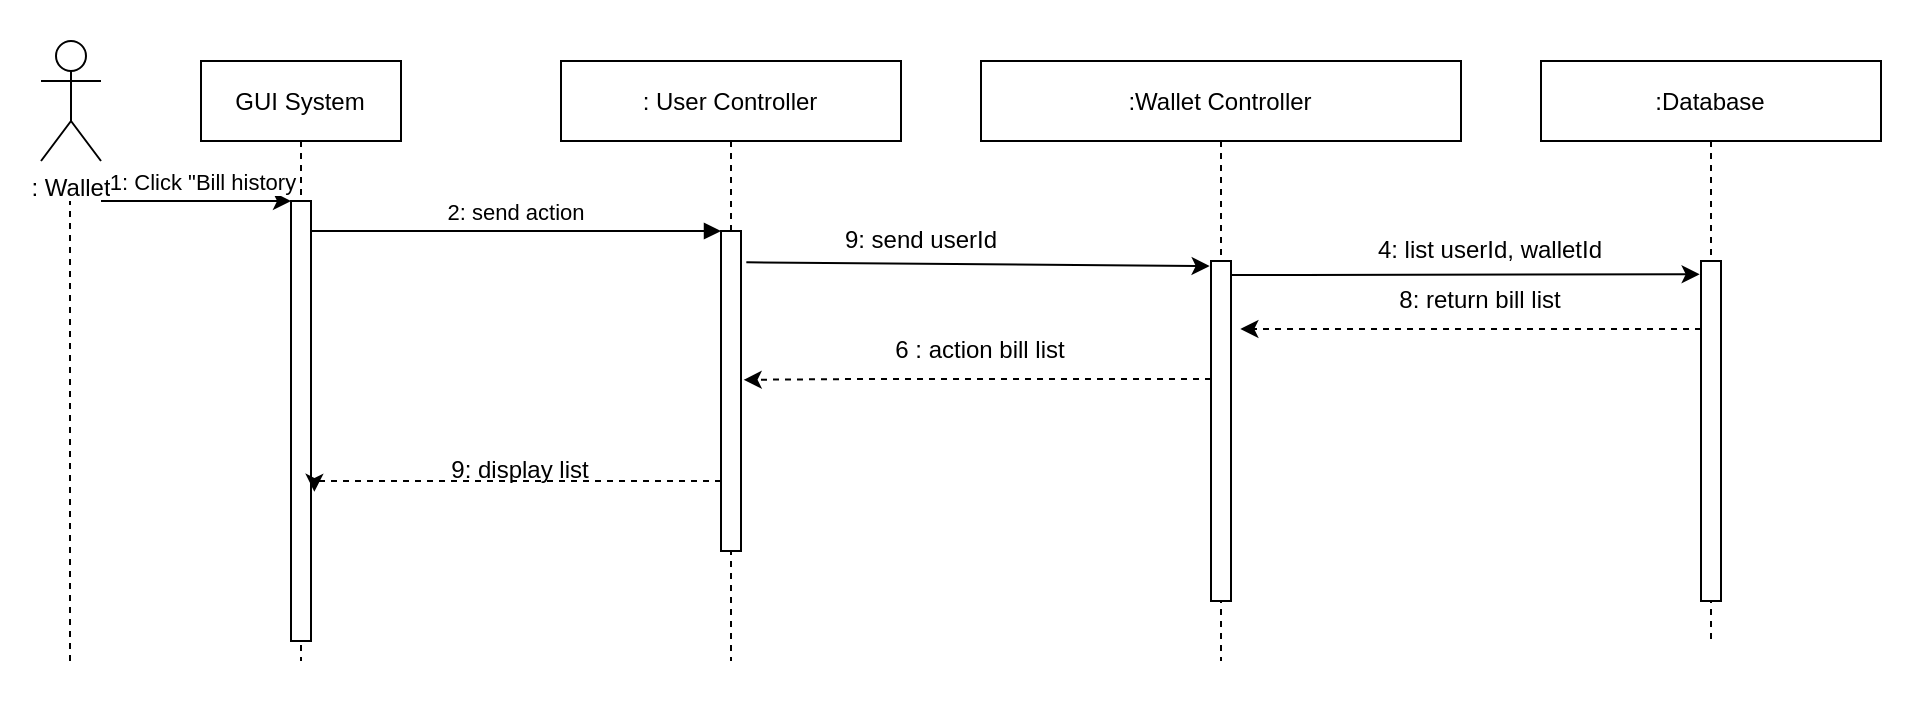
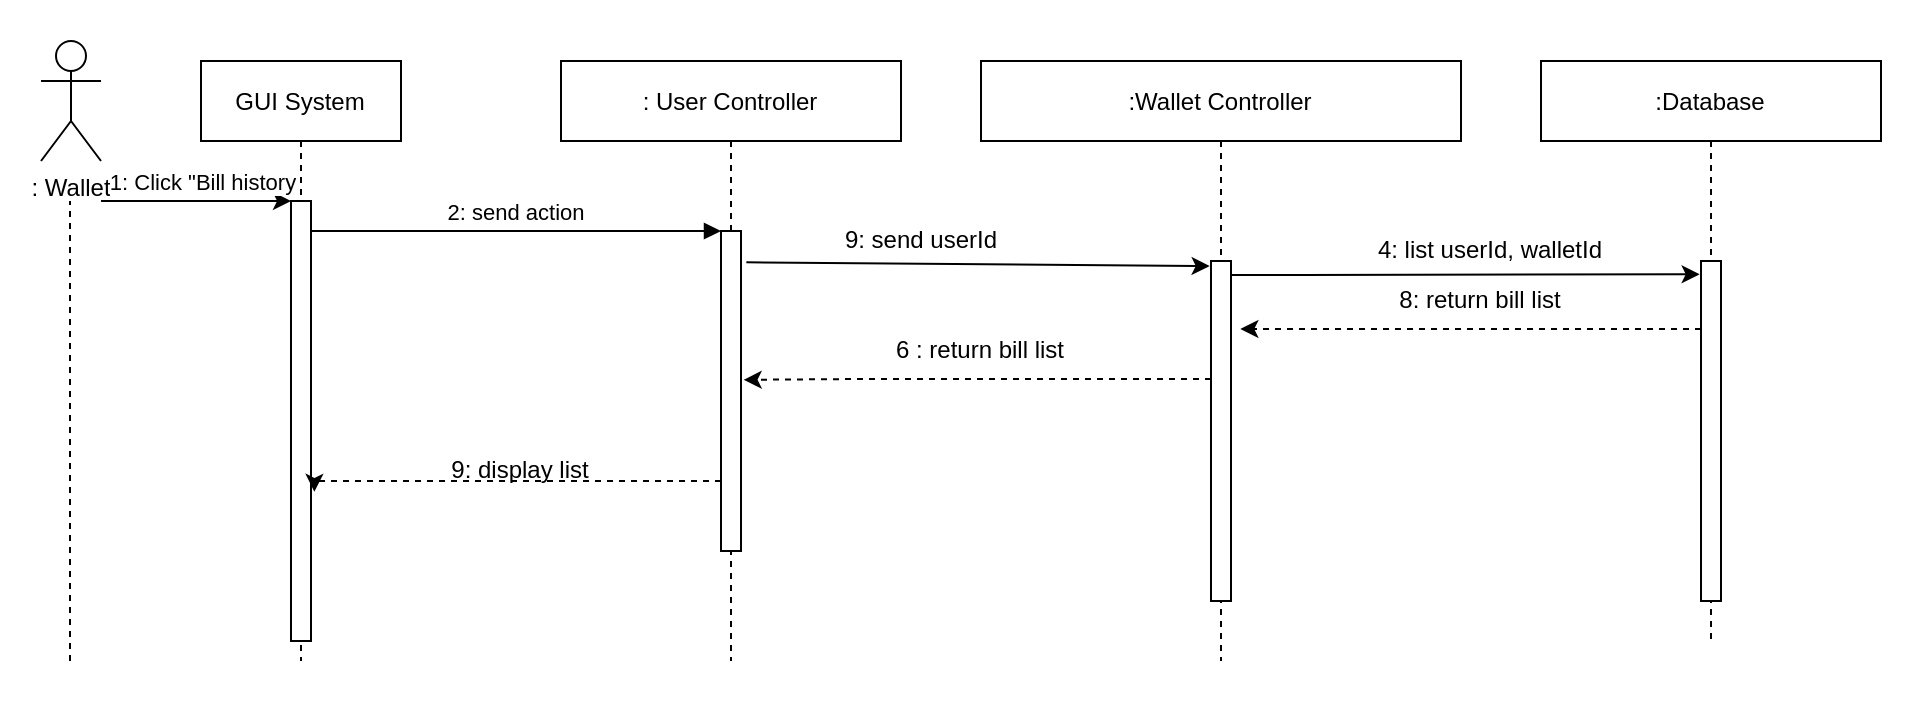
(981, 351) -> (981, 351)
